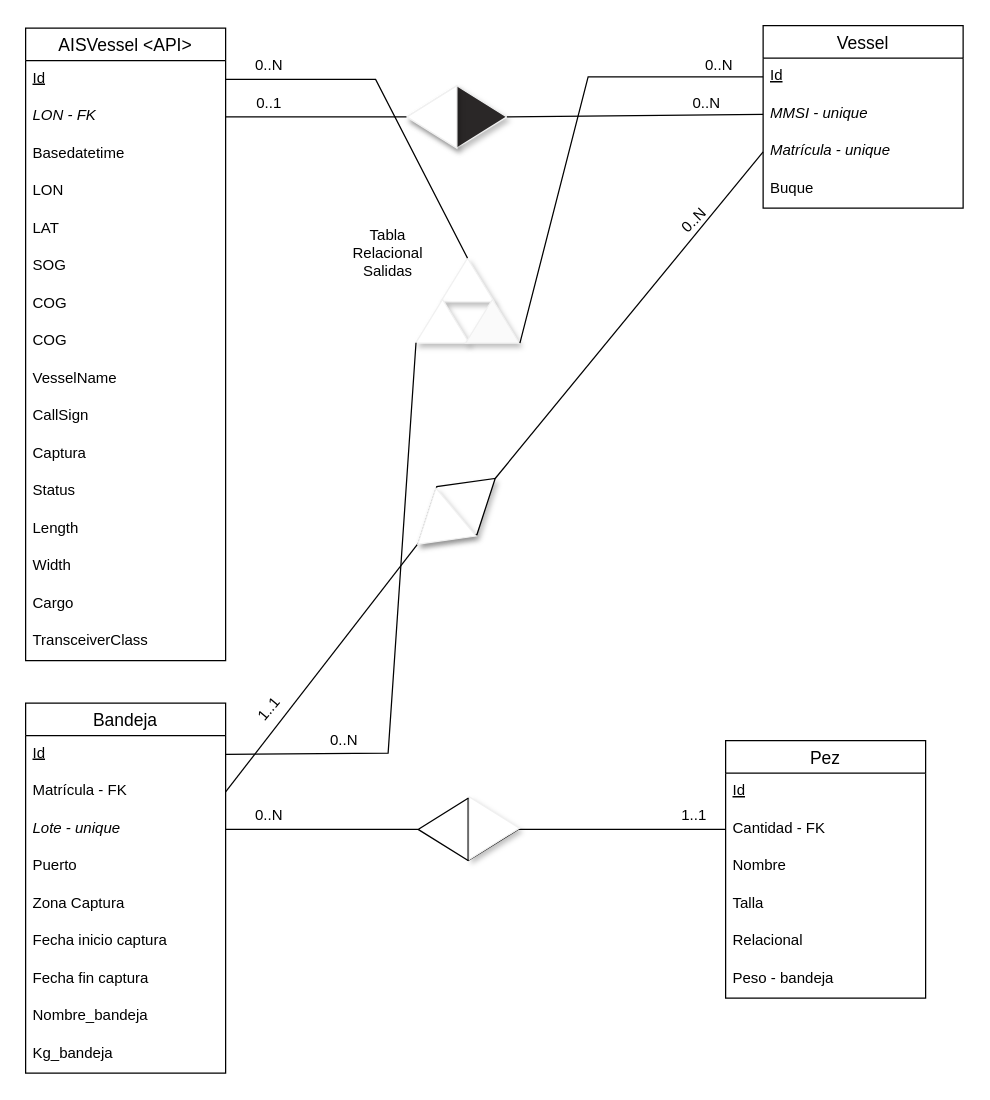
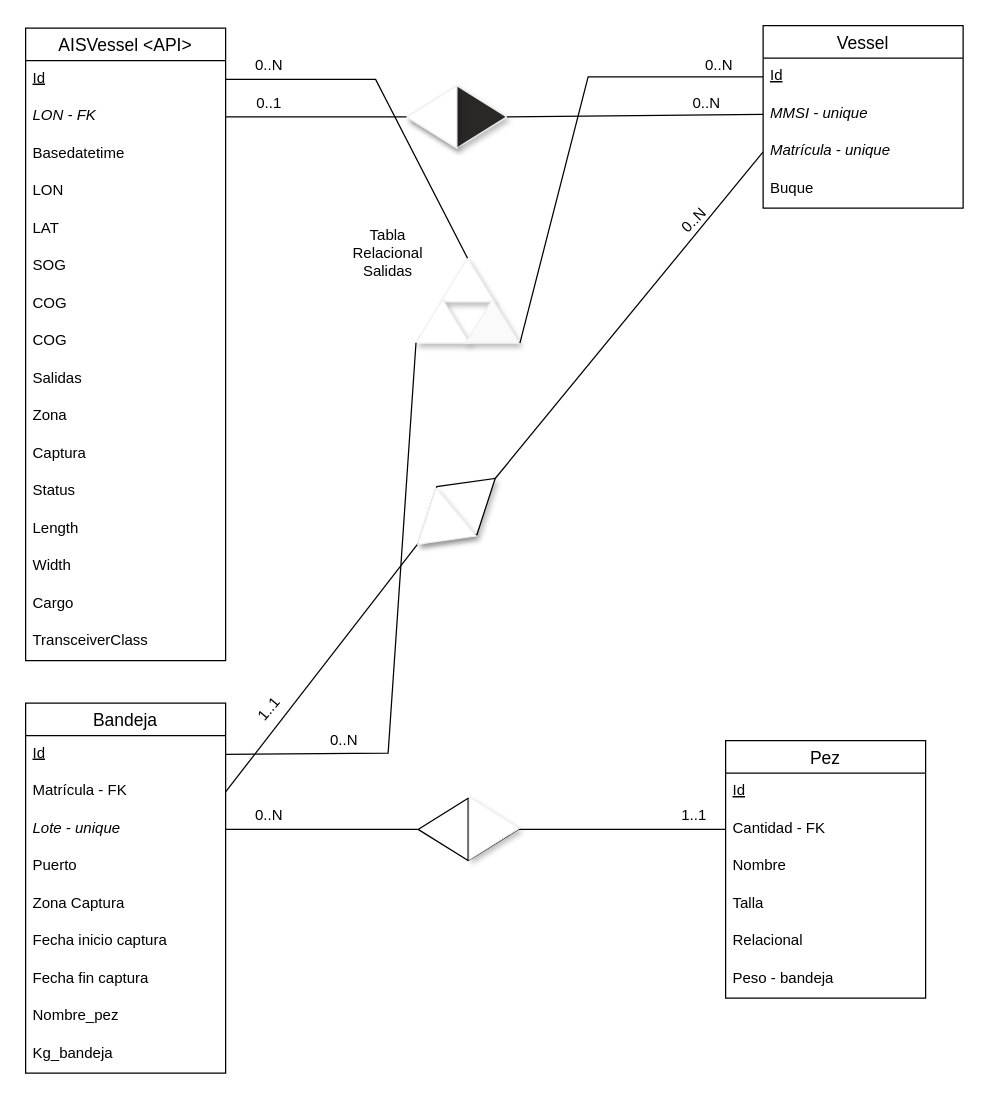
(73, 378) -> (58, 378)
(60, 415) -> (49, 415)
(91, 1015) -> (75, 1015)
